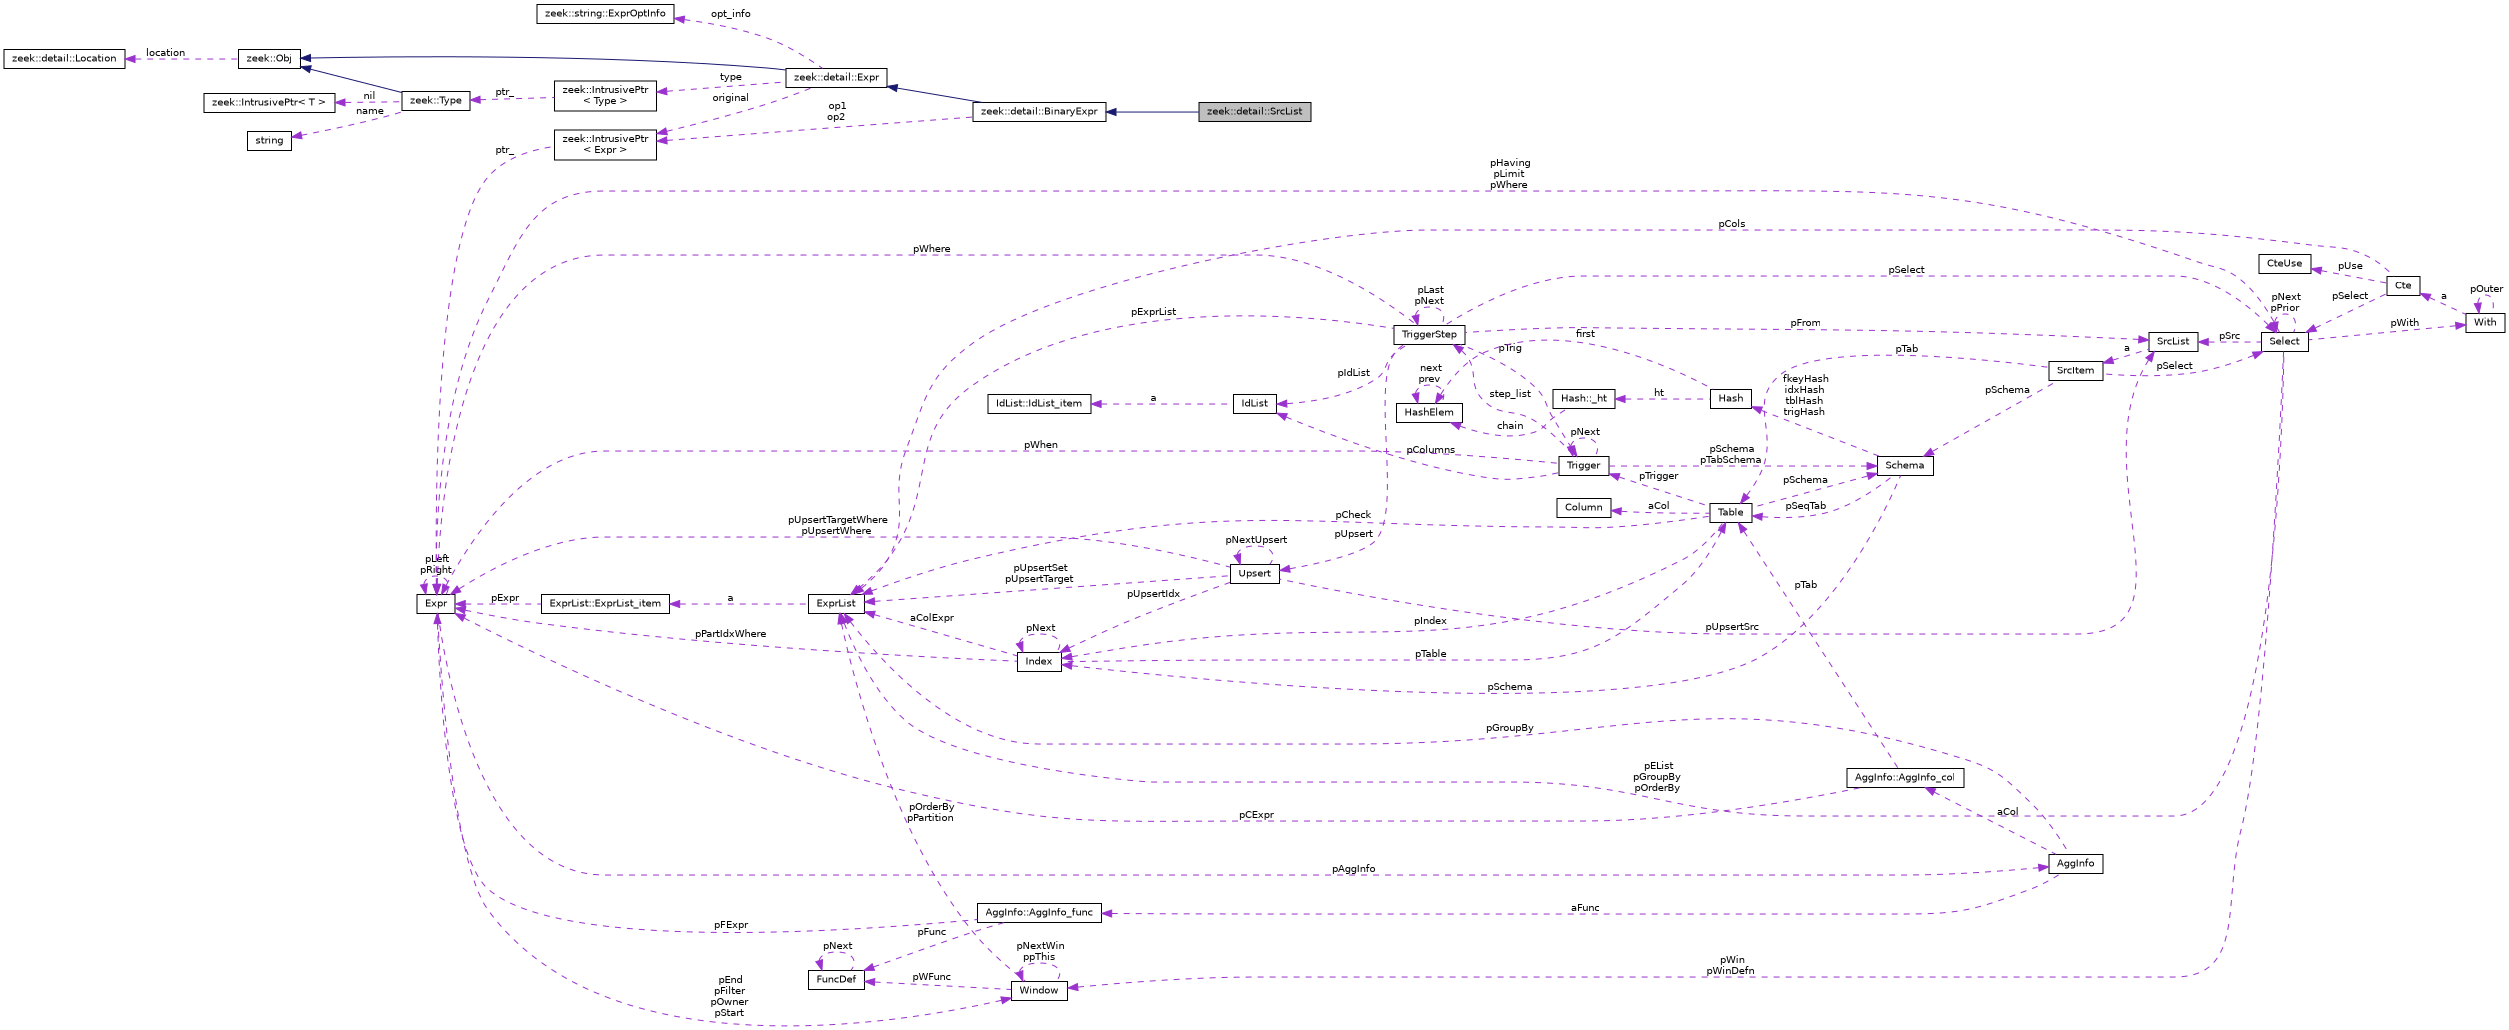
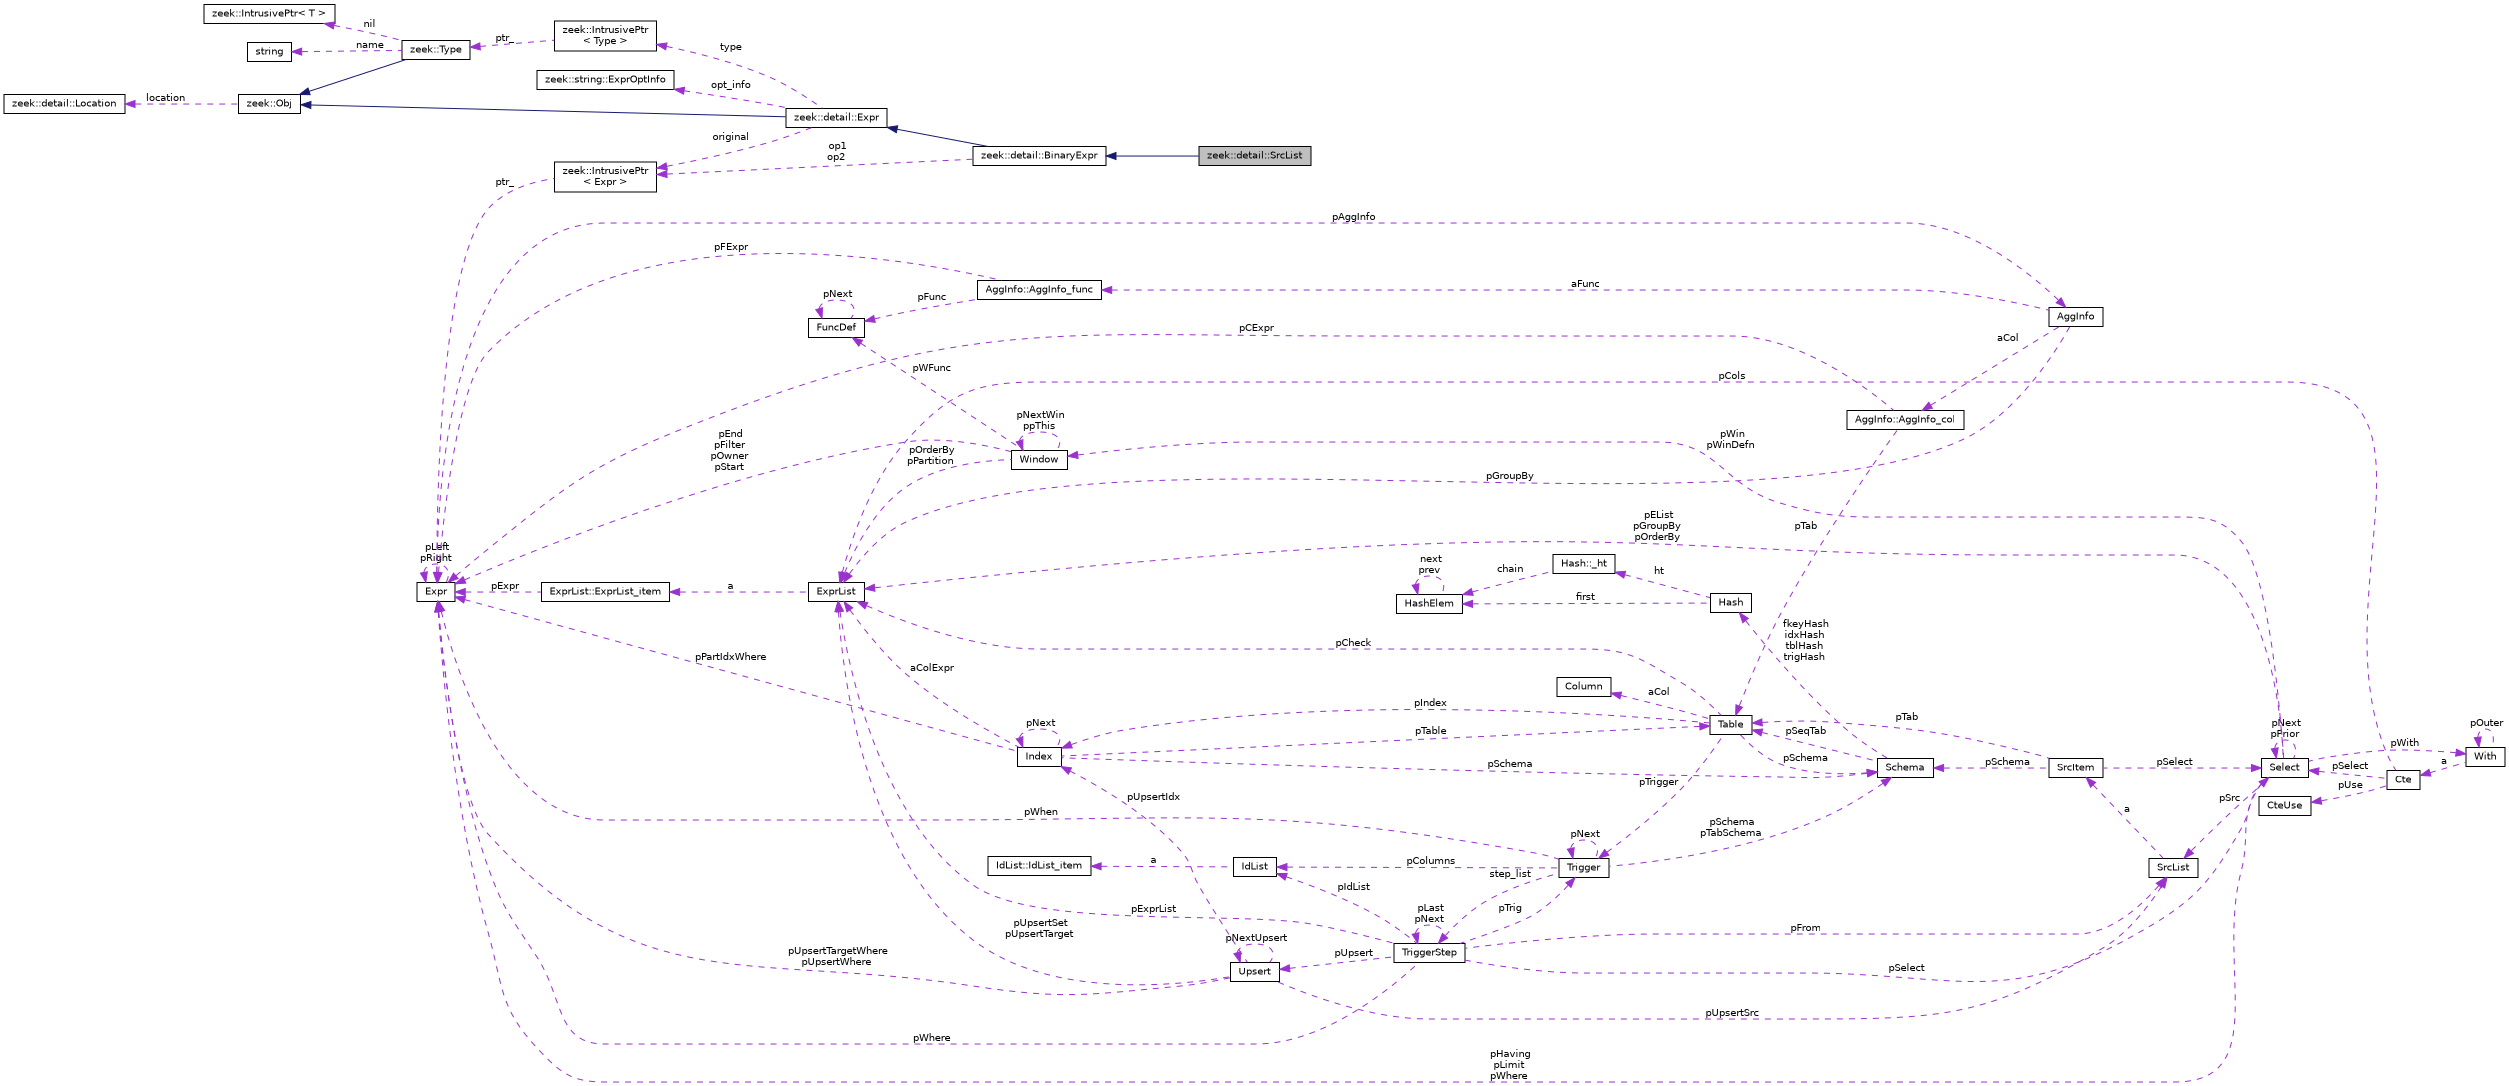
(1534, 693) -> (1464, 770)
(584, 985) -> (732, 483)
